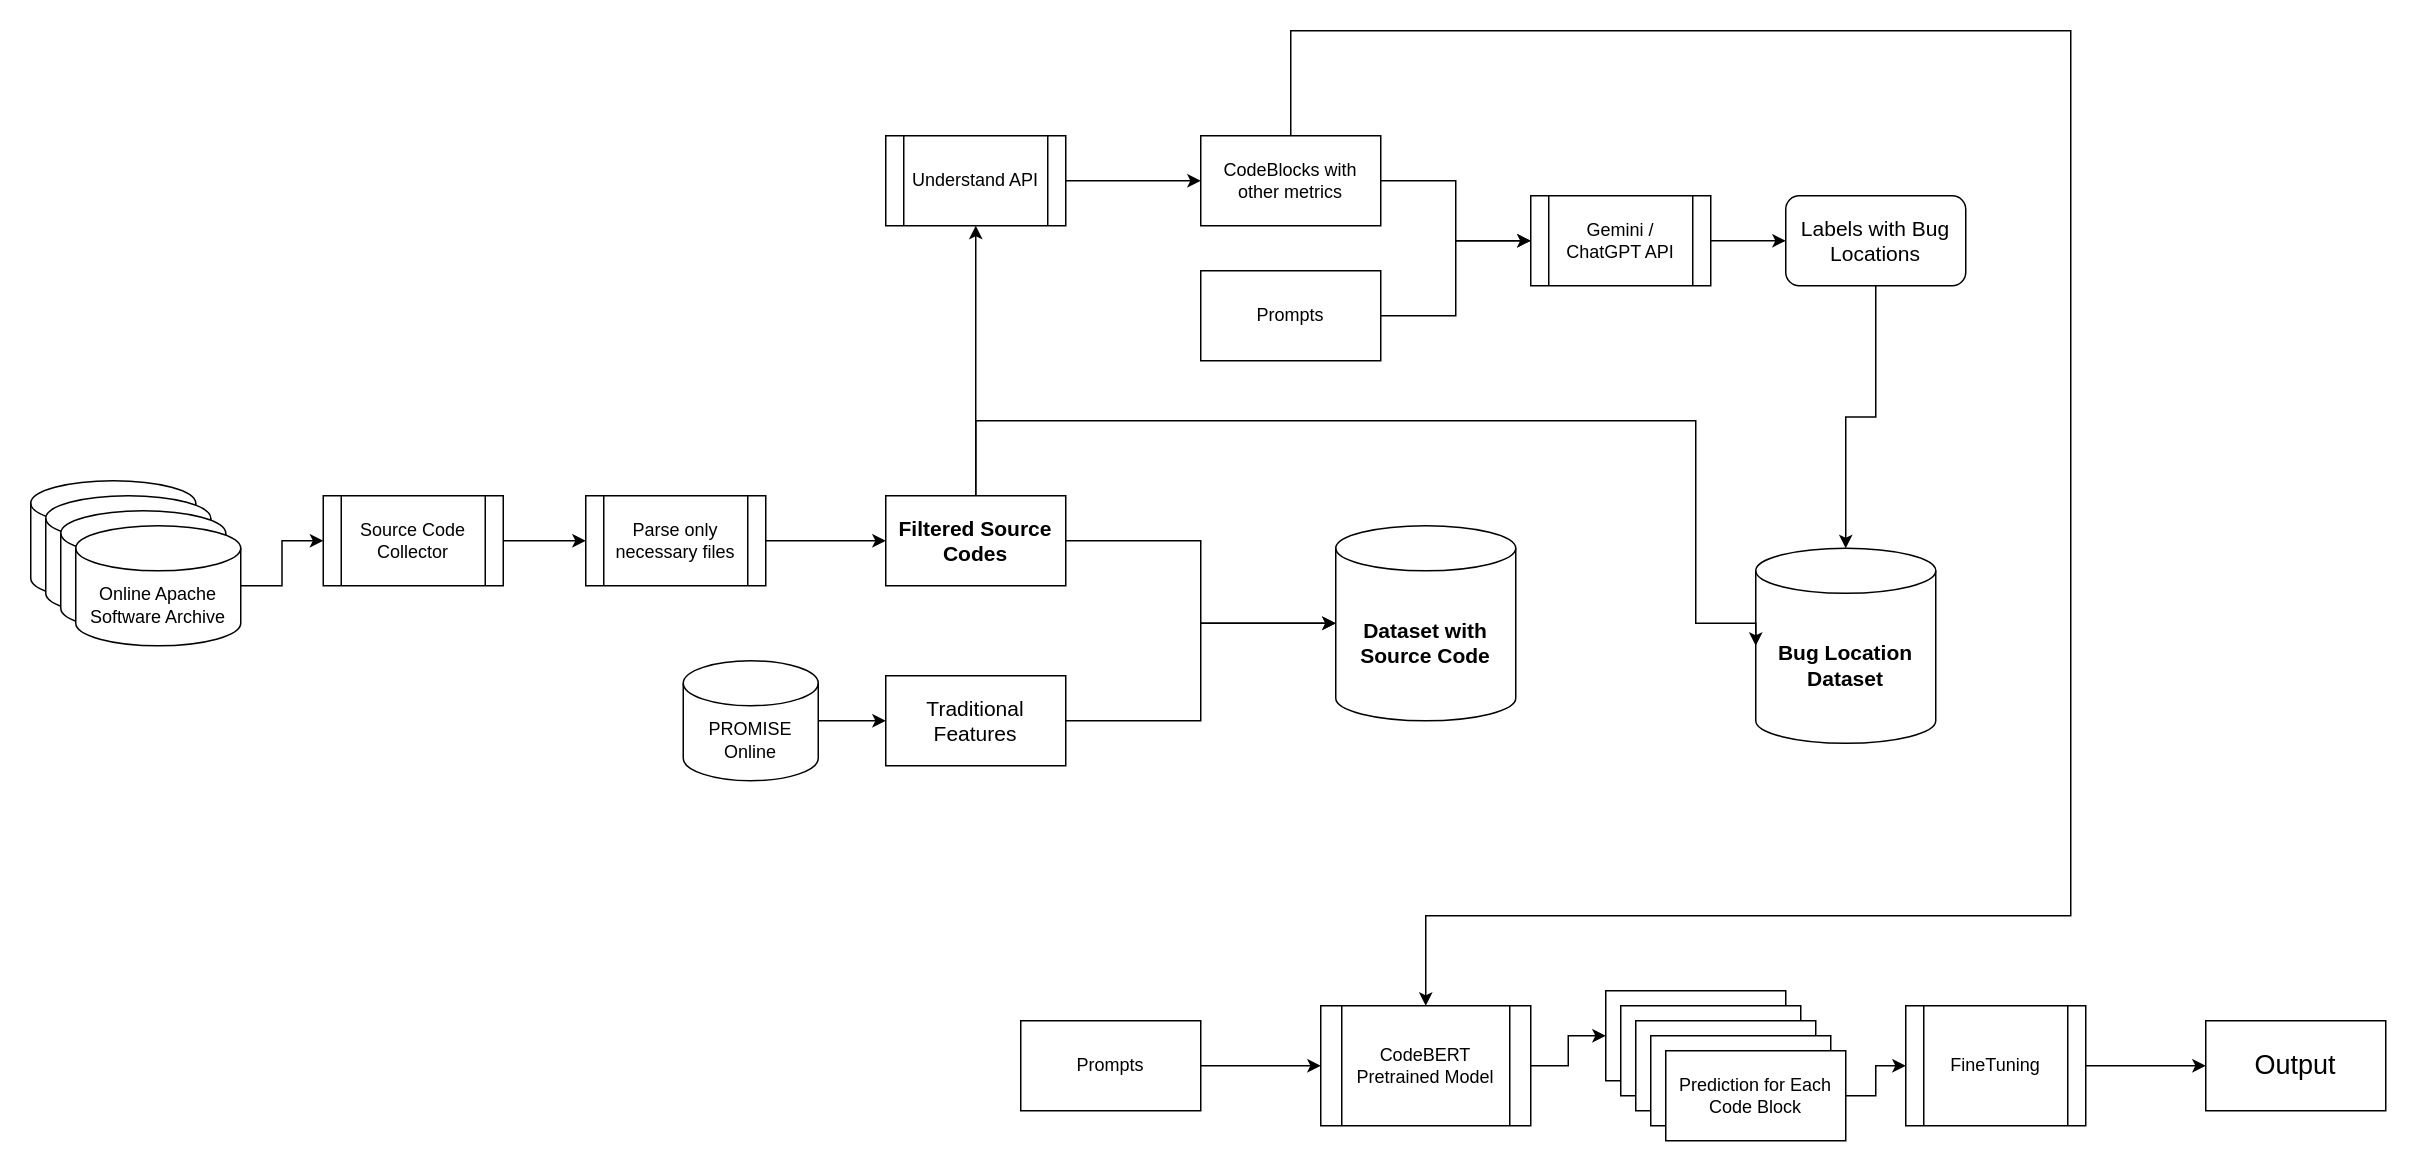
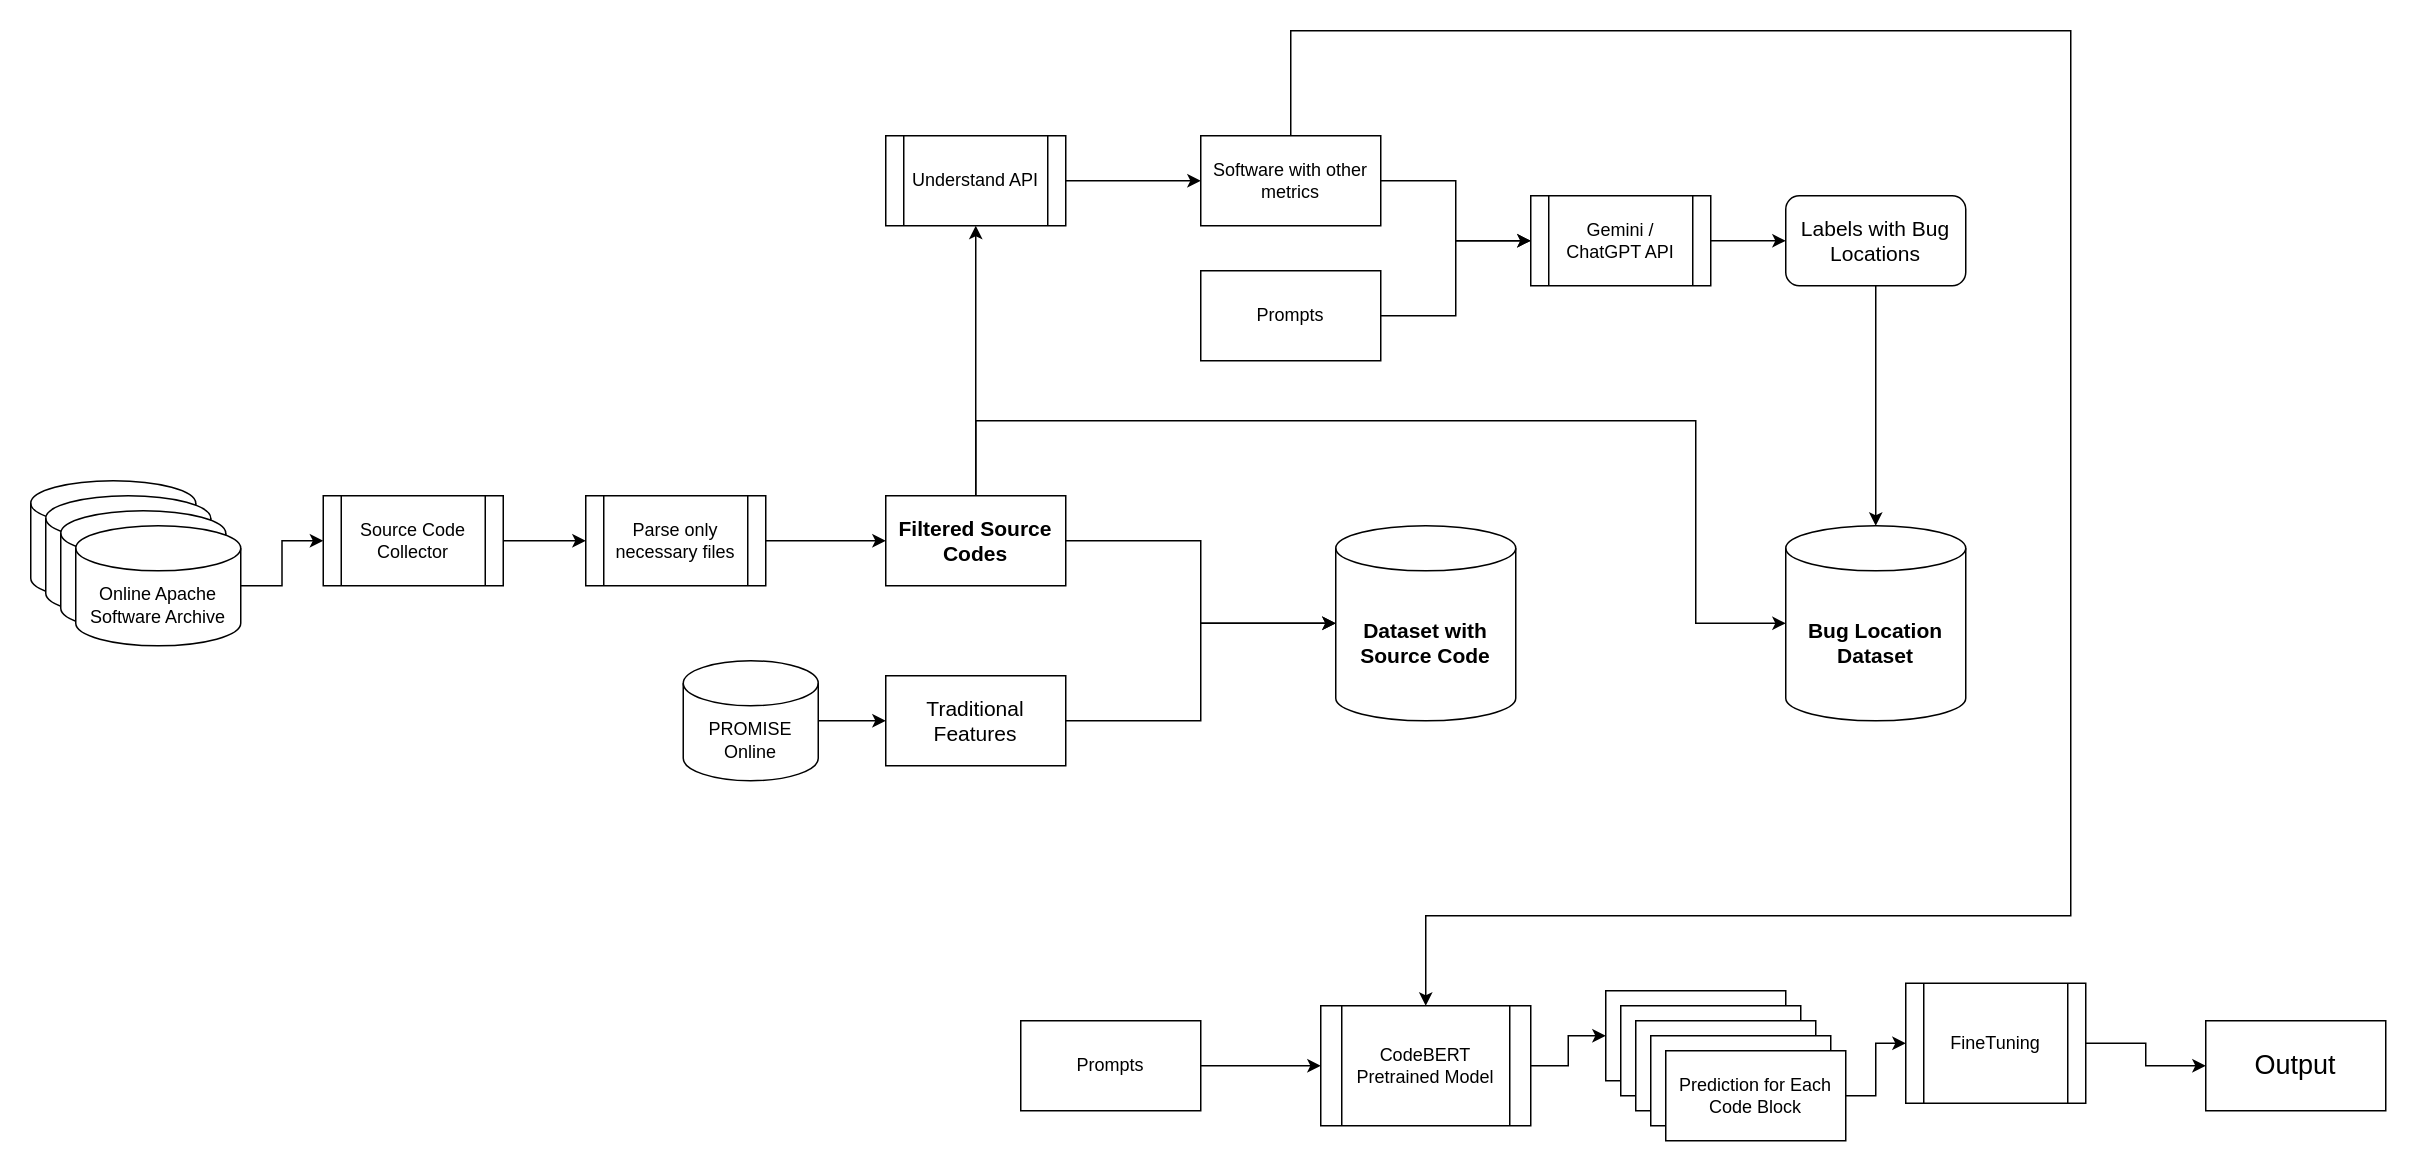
(1291, 181) -> (1291, 181)
(1846, 646) -> (1876, 623)
(1996, 1066) -> (1996, 1043)
